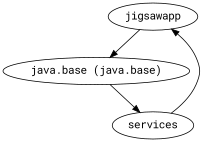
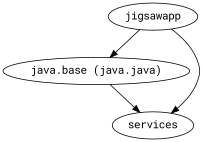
(96, 71) -> (96, 71)
(199, 75) -> (199, 67)
